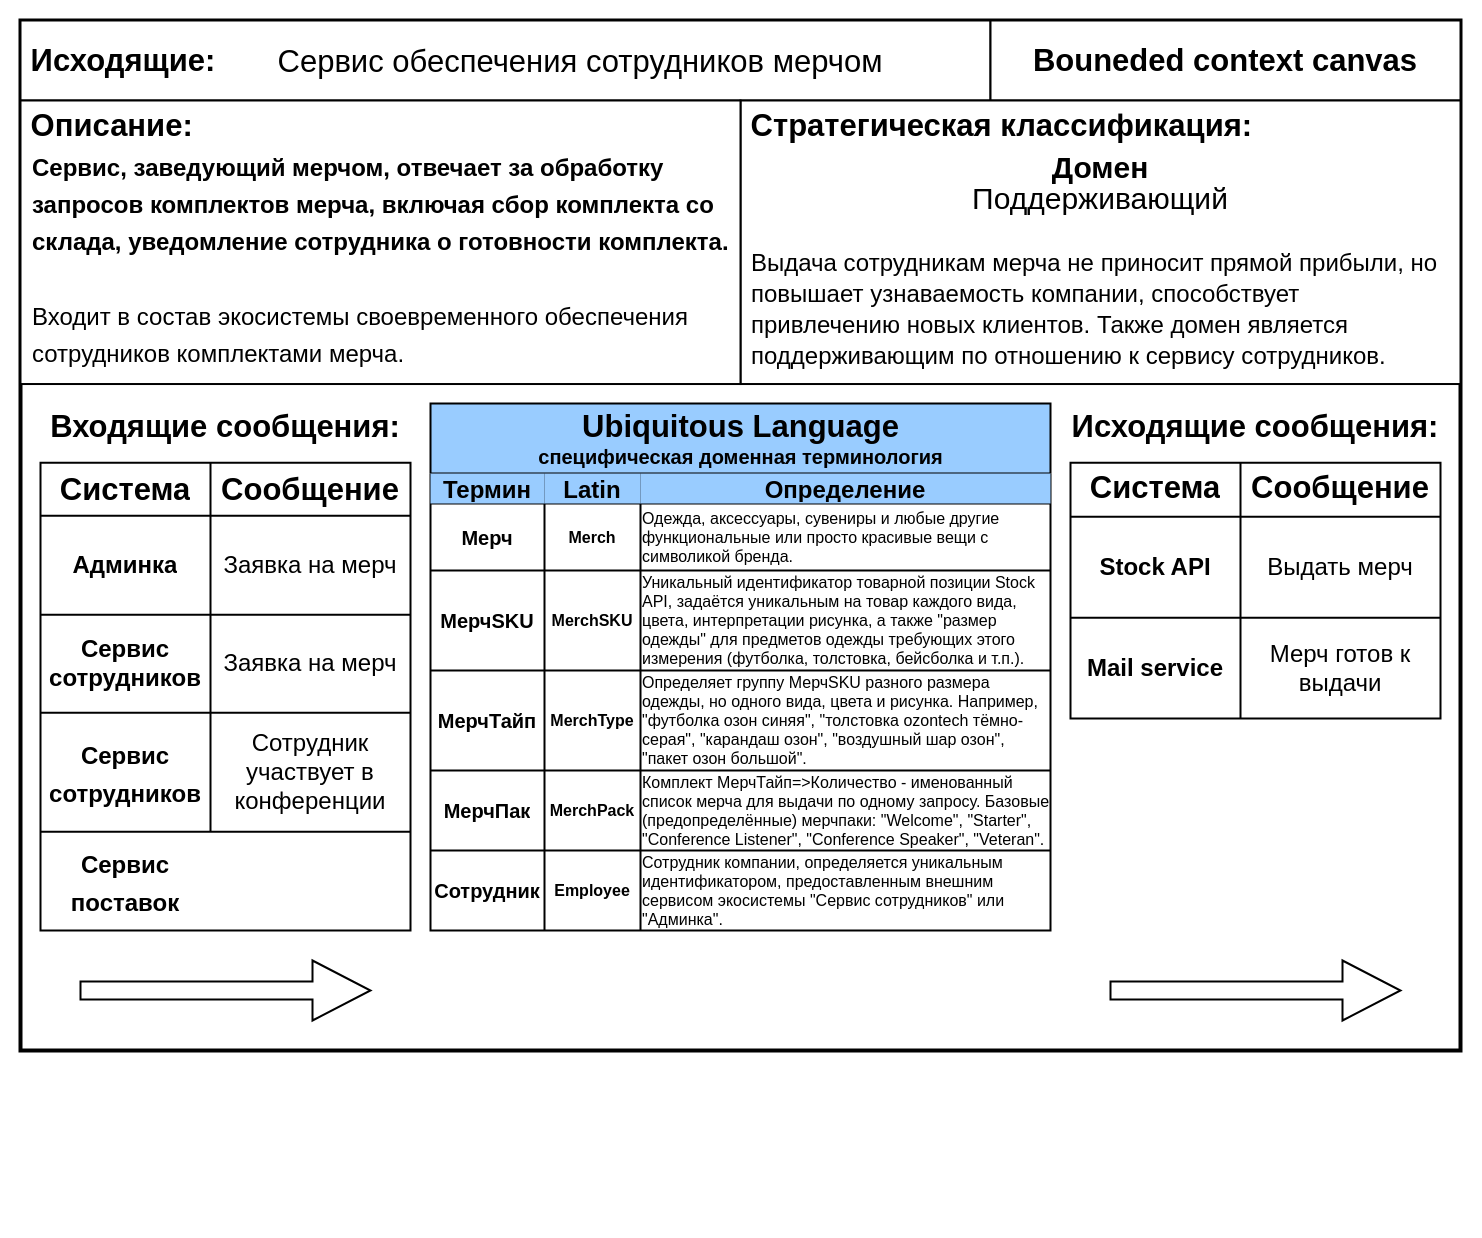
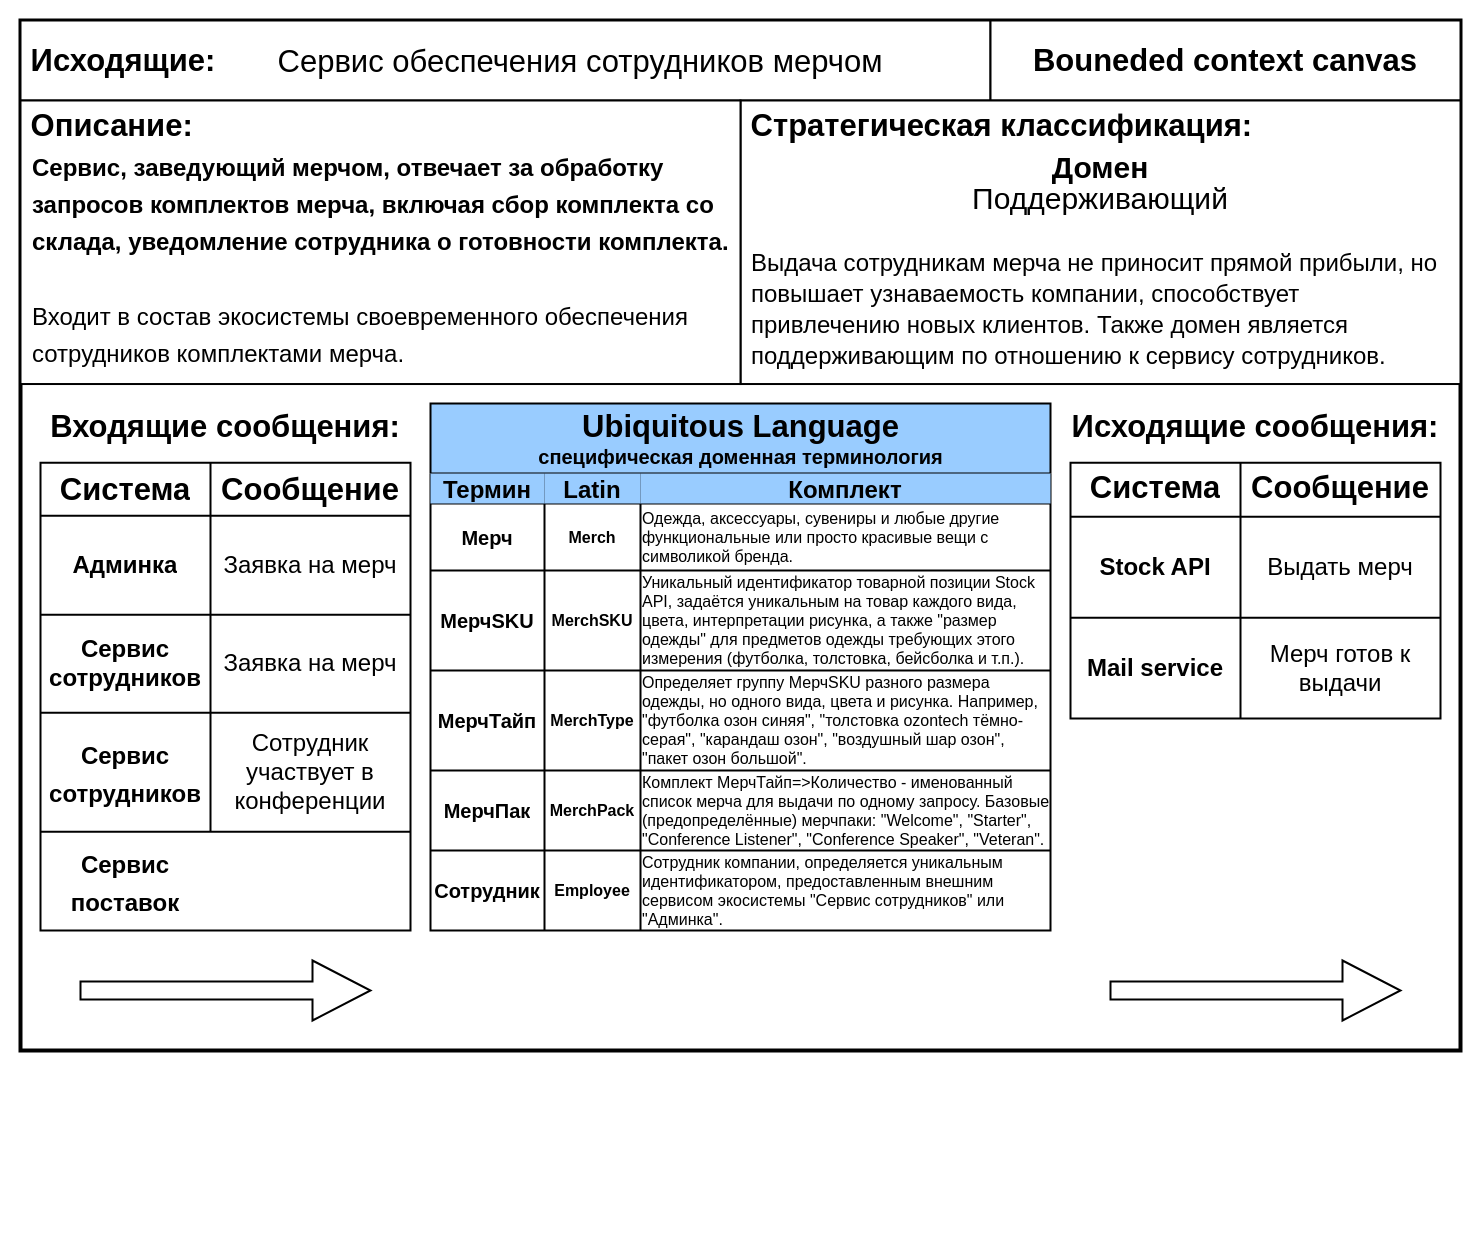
(846, 489) -> (846, 489)
